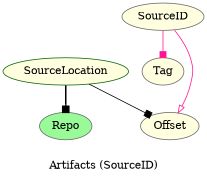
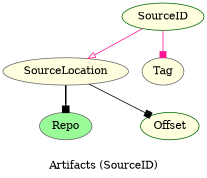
(163, 17) -> (163, 17)
(192, 67) -> (119, 42)
(66, 71) -> (66, 71)
(170, 126) -> (170, 126)
